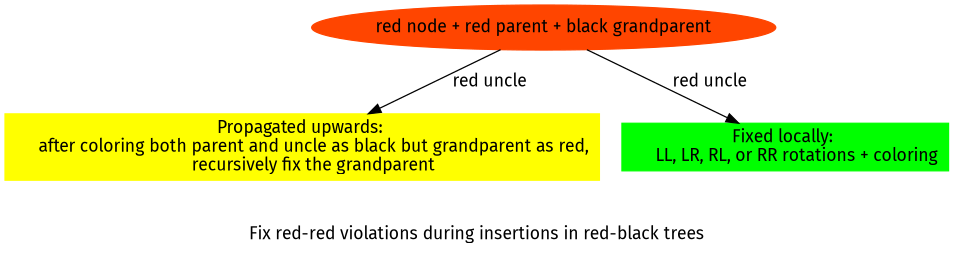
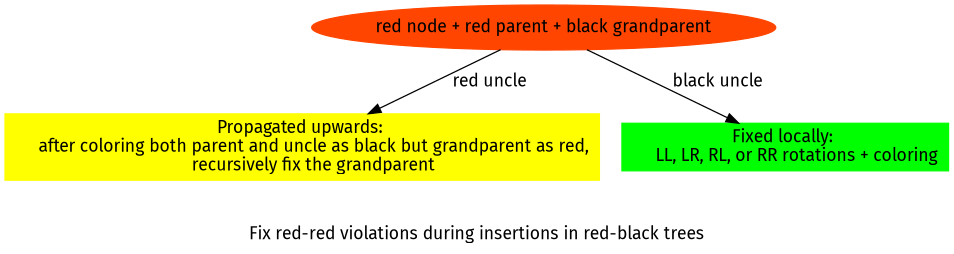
(710, 82) -> (718, 82)
